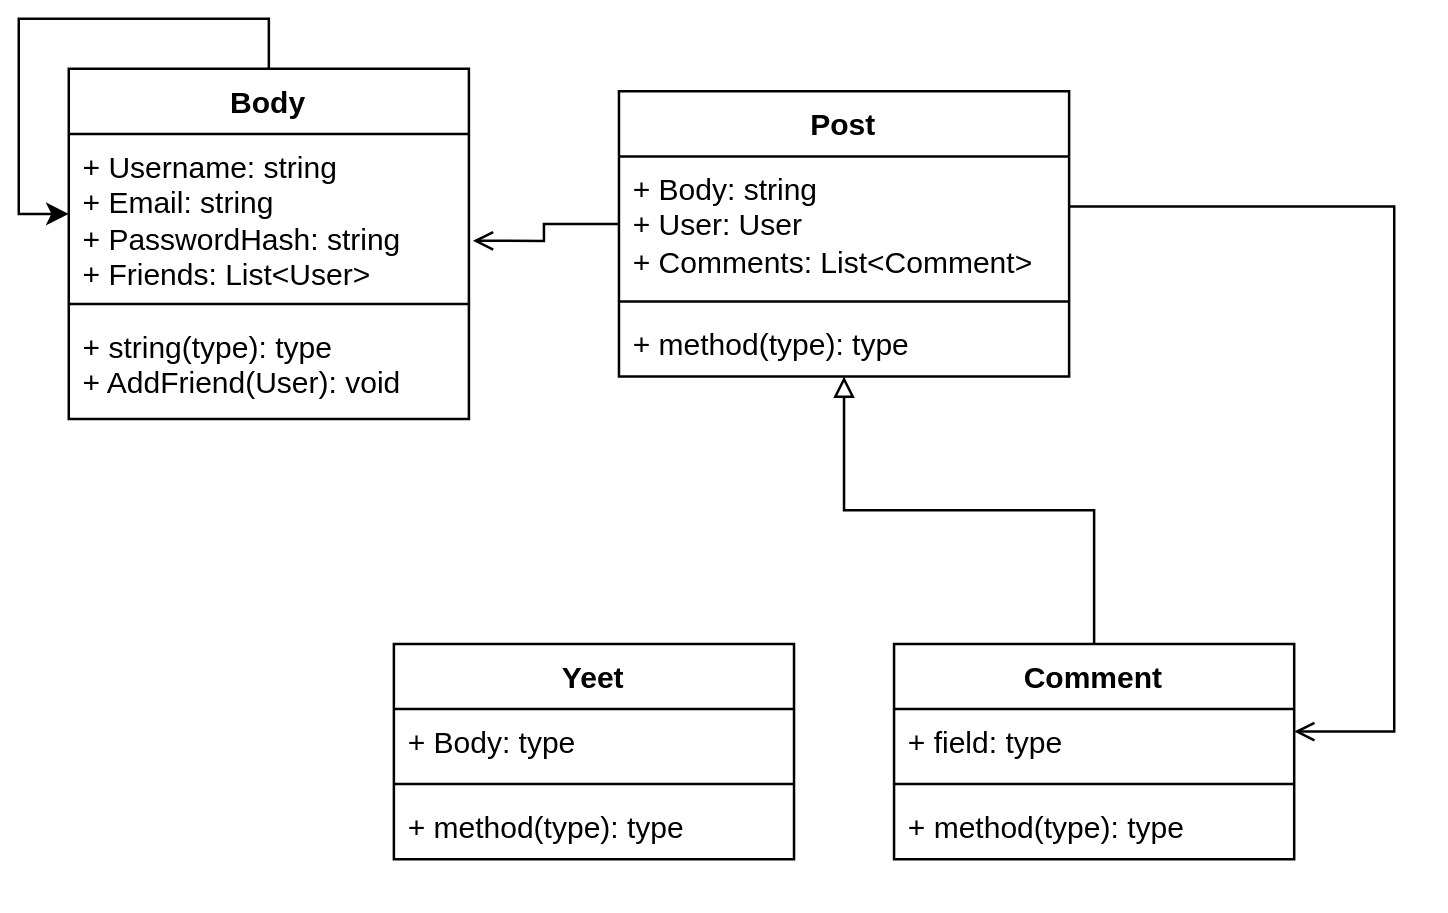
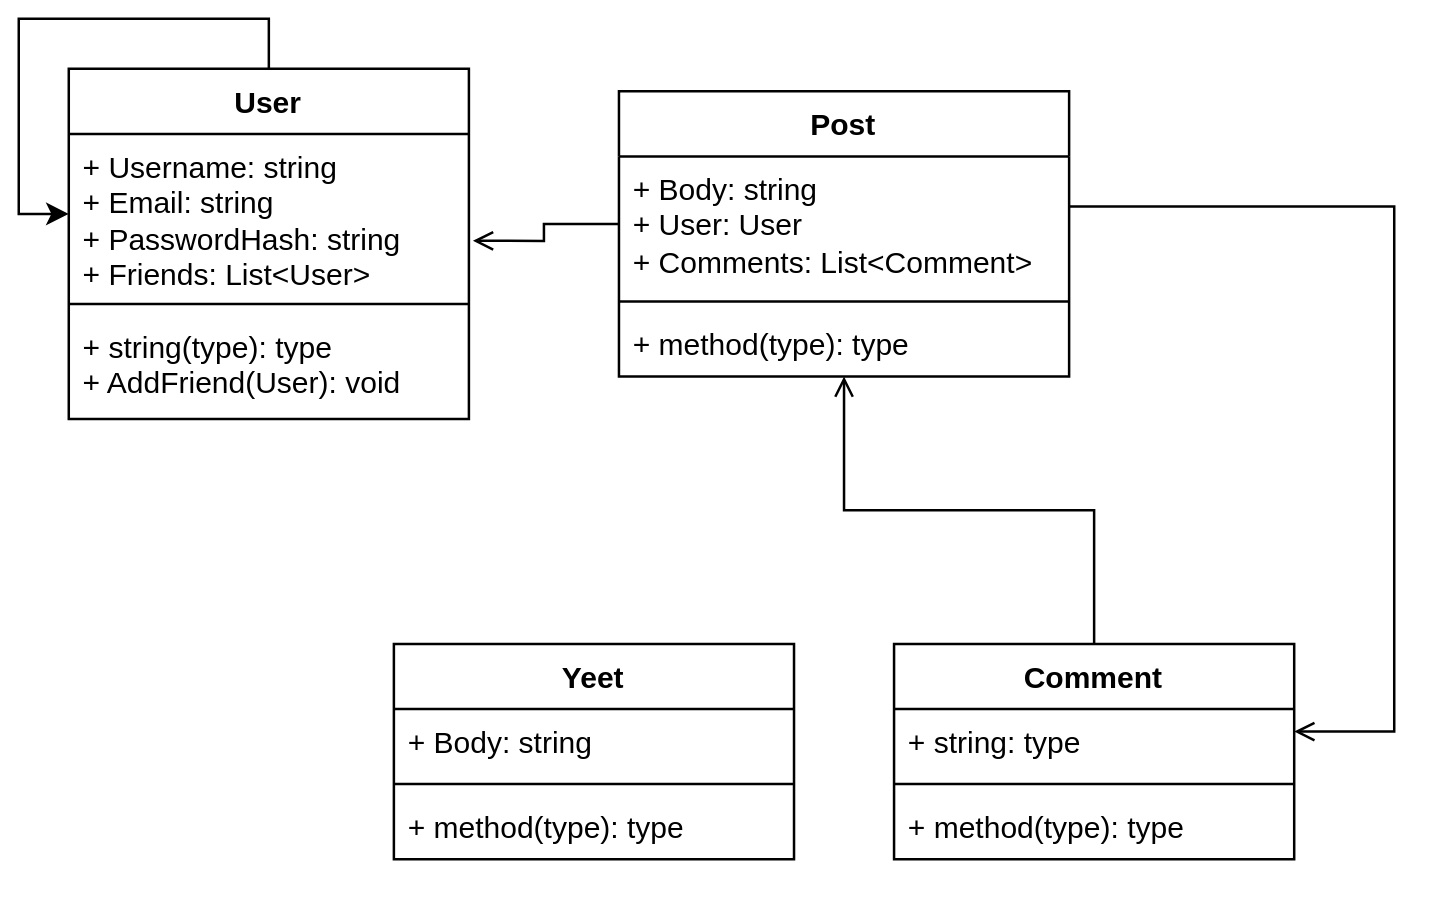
(269, 104) -> (269, 104)
(844, 398) -> (844, 391)
(498, 744) -> (511, 744)
(998, 744) -> (1011, 744)
